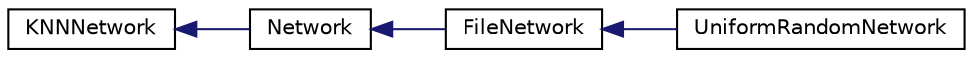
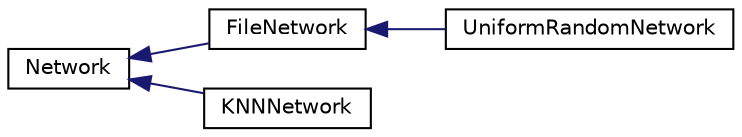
(223, 29) -> (177, 88)
